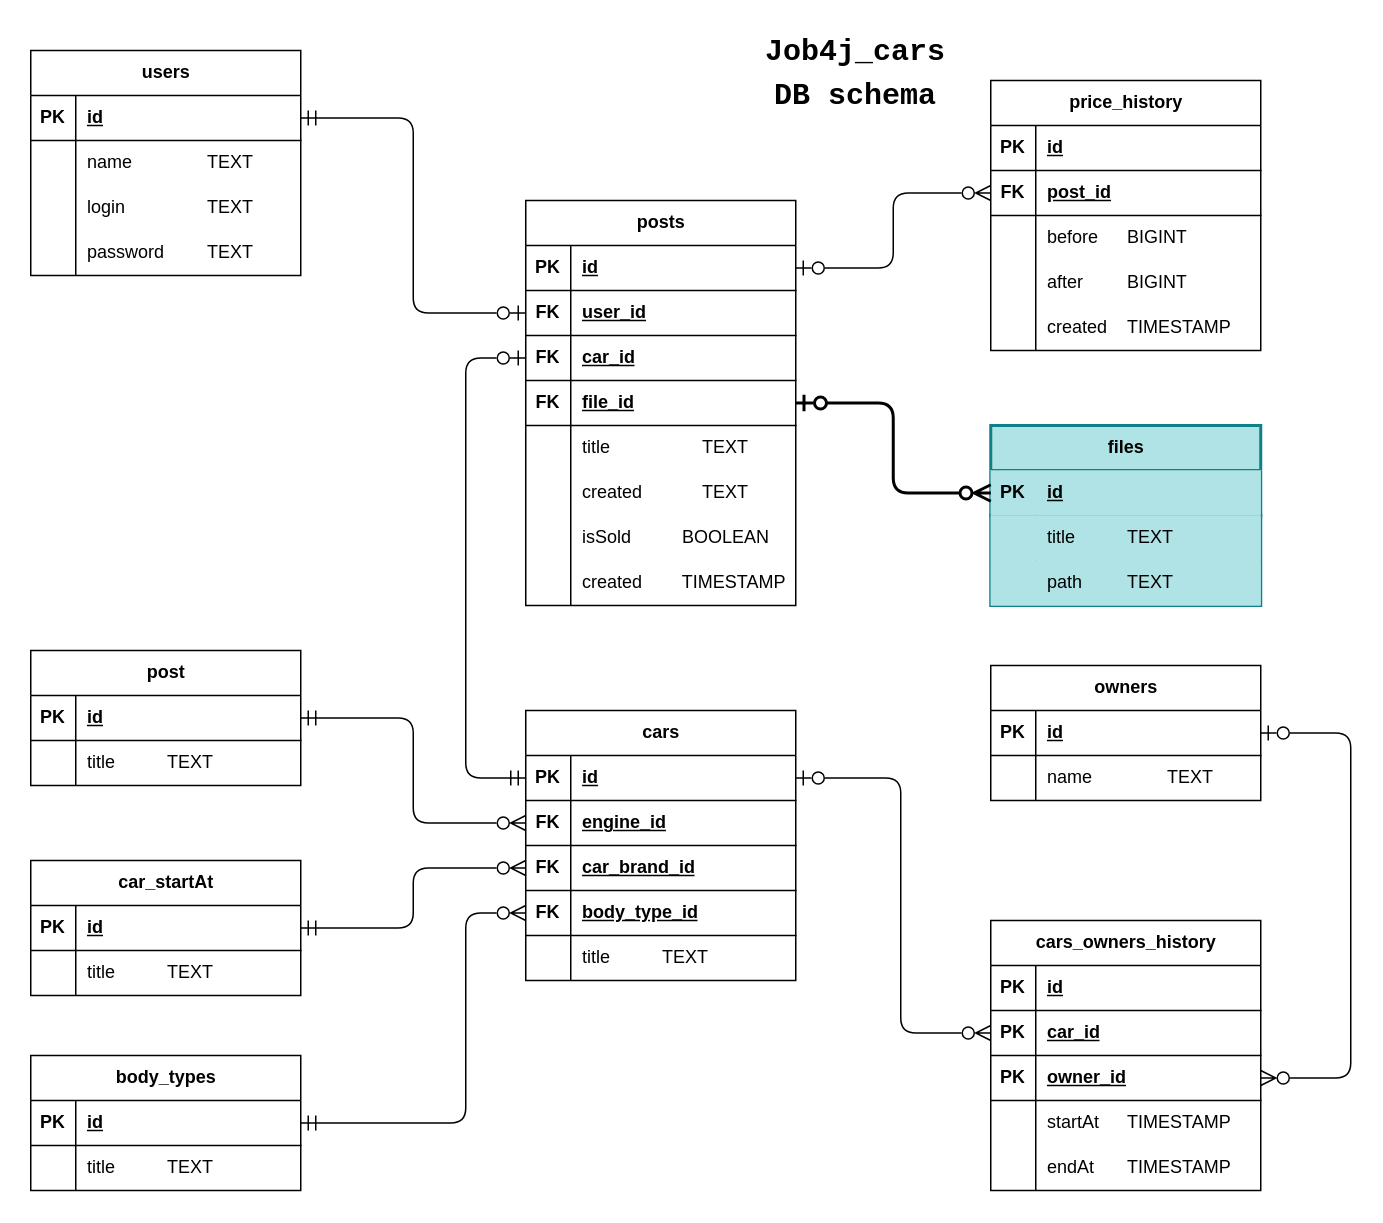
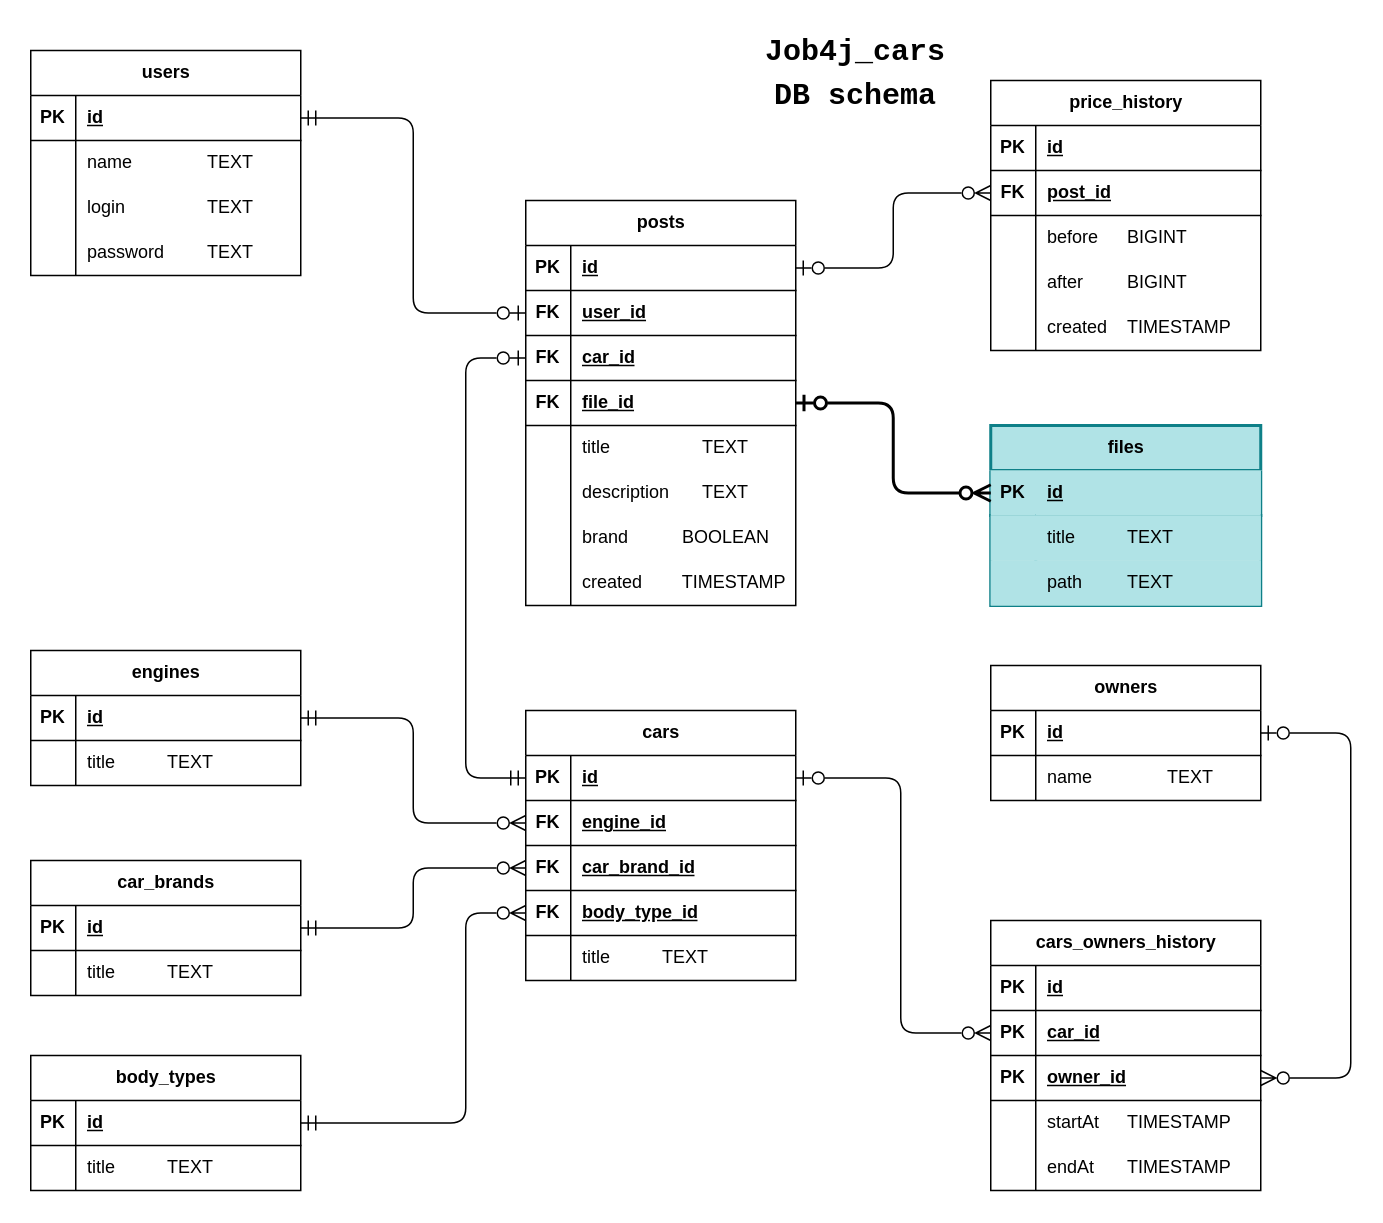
(661, 493) -> (677, 493)
(684, 538) -> (684, 538)
(167, 673) -> (167, 673)
(167, 883) -> (167, 883)
